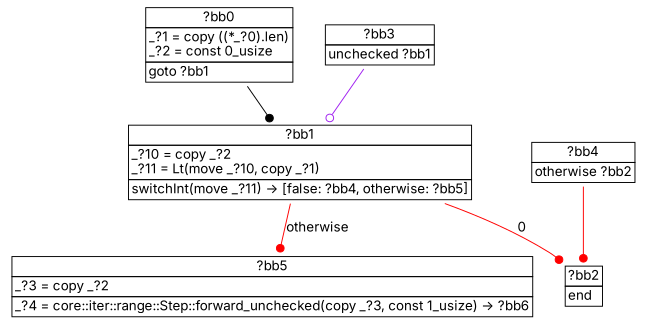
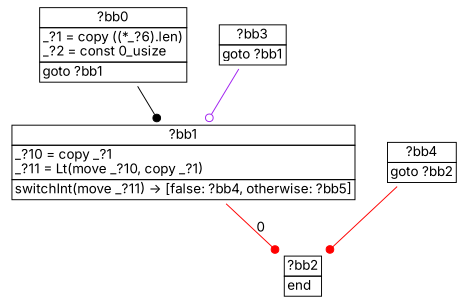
(219, 37) -> (113, 37)
(380, 54) -> (253, 54)
(182, 155) -> (64, 155)
(583, 172) -> (422, 172)
(272, 286) -> none
